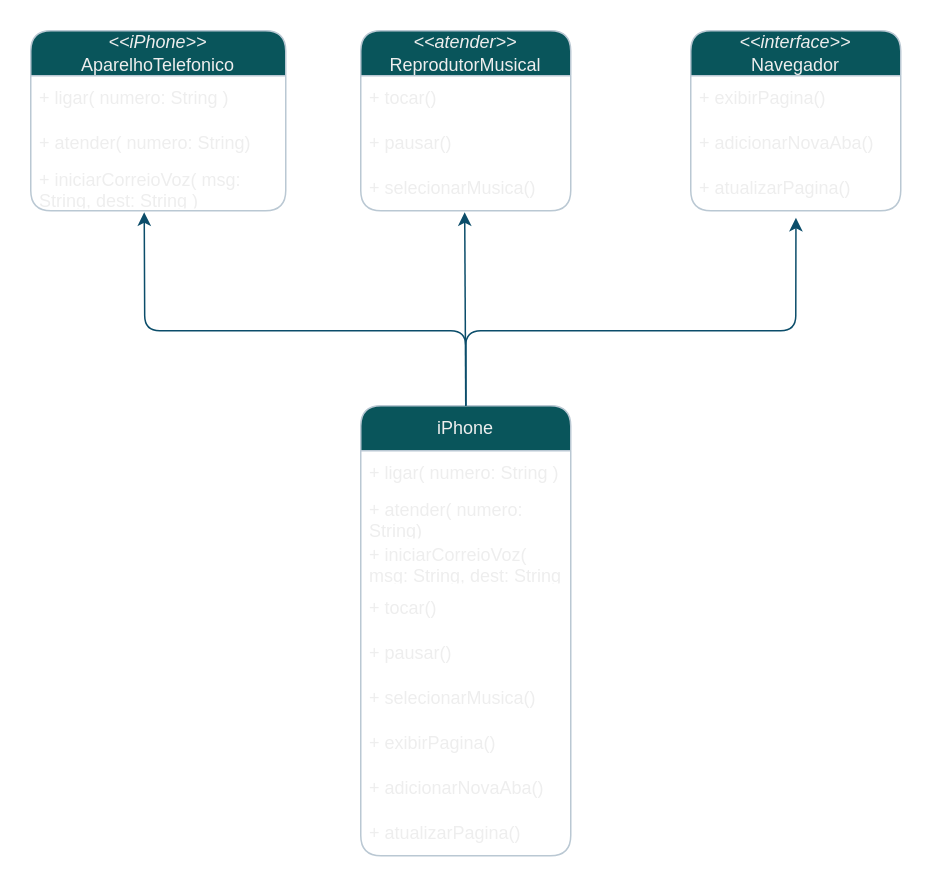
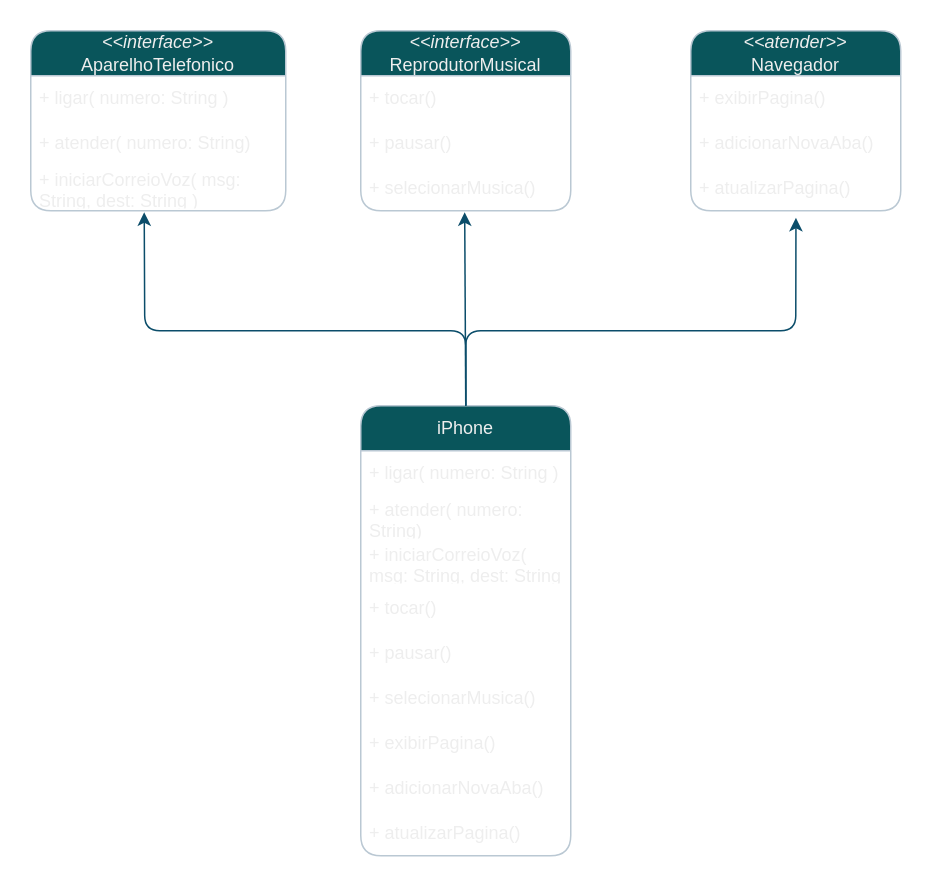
(158, 53) -> (158, 53)
(466, 53) -> (466, 53)
(796, 53) -> (796, 53)
